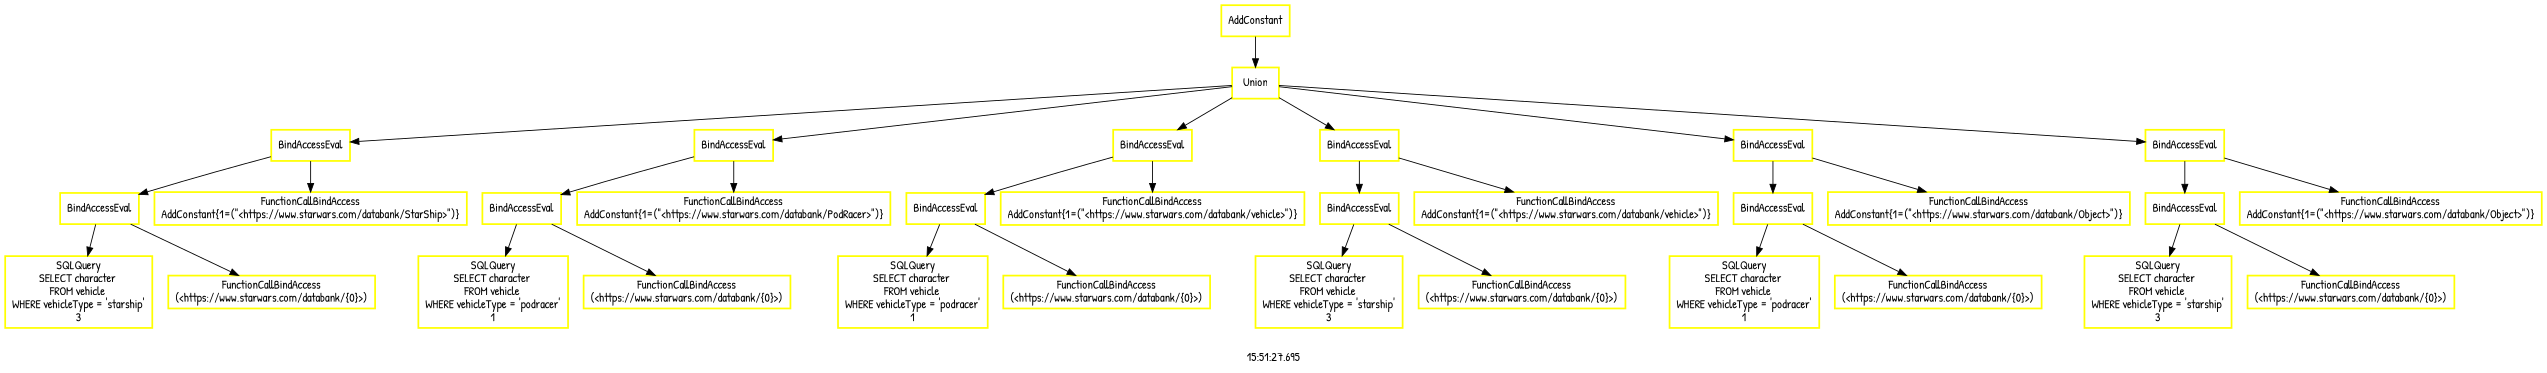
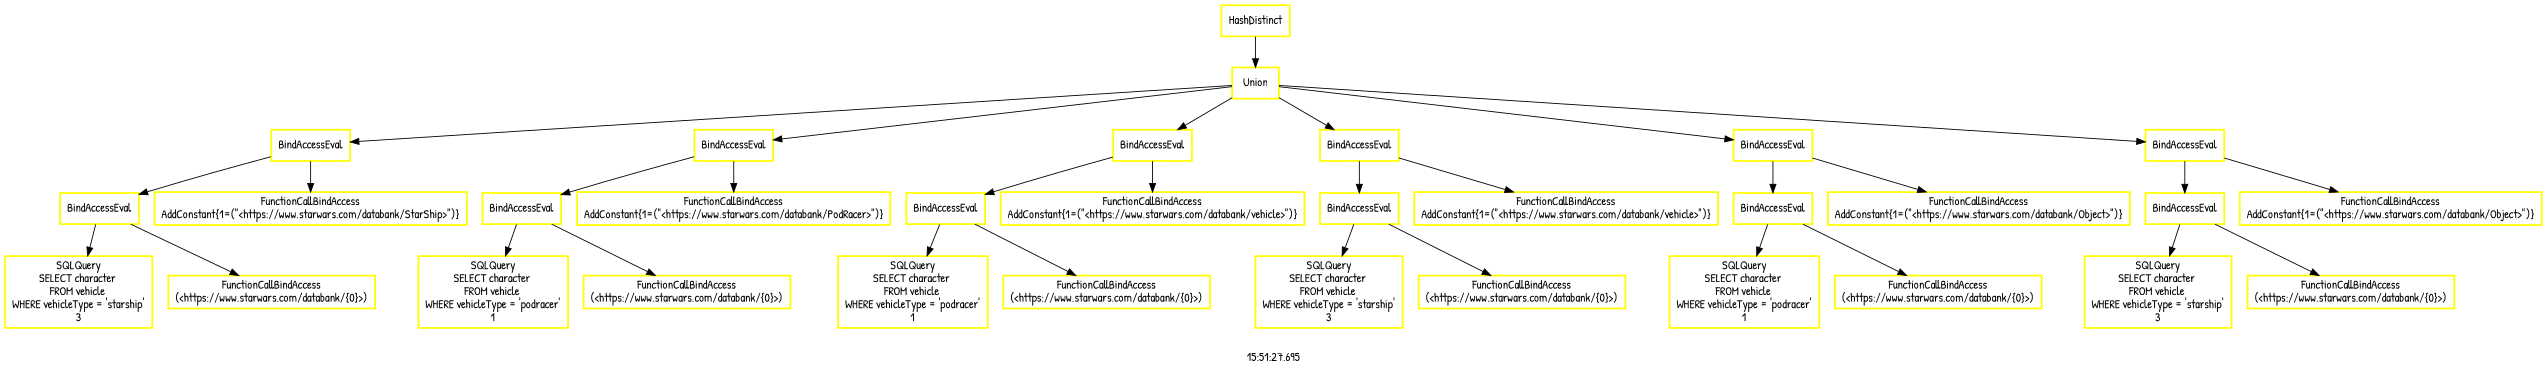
(1256, 21) -> (1256, 21)
